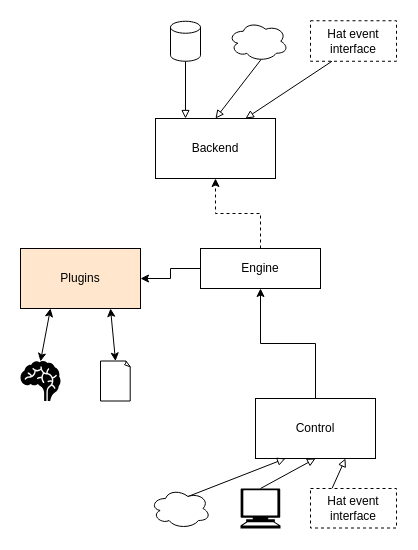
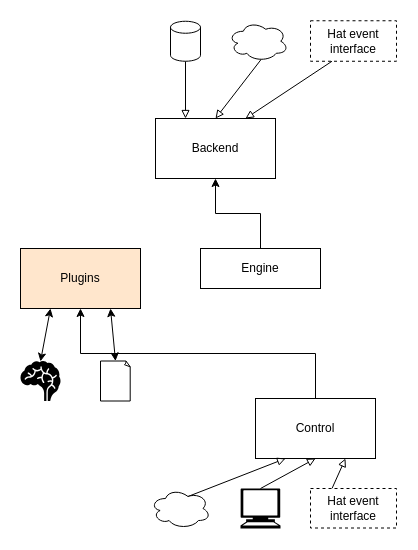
(241, 214) -> (241, 214)
(171, 270) -> none
(270, 344) -> (180, 354)
